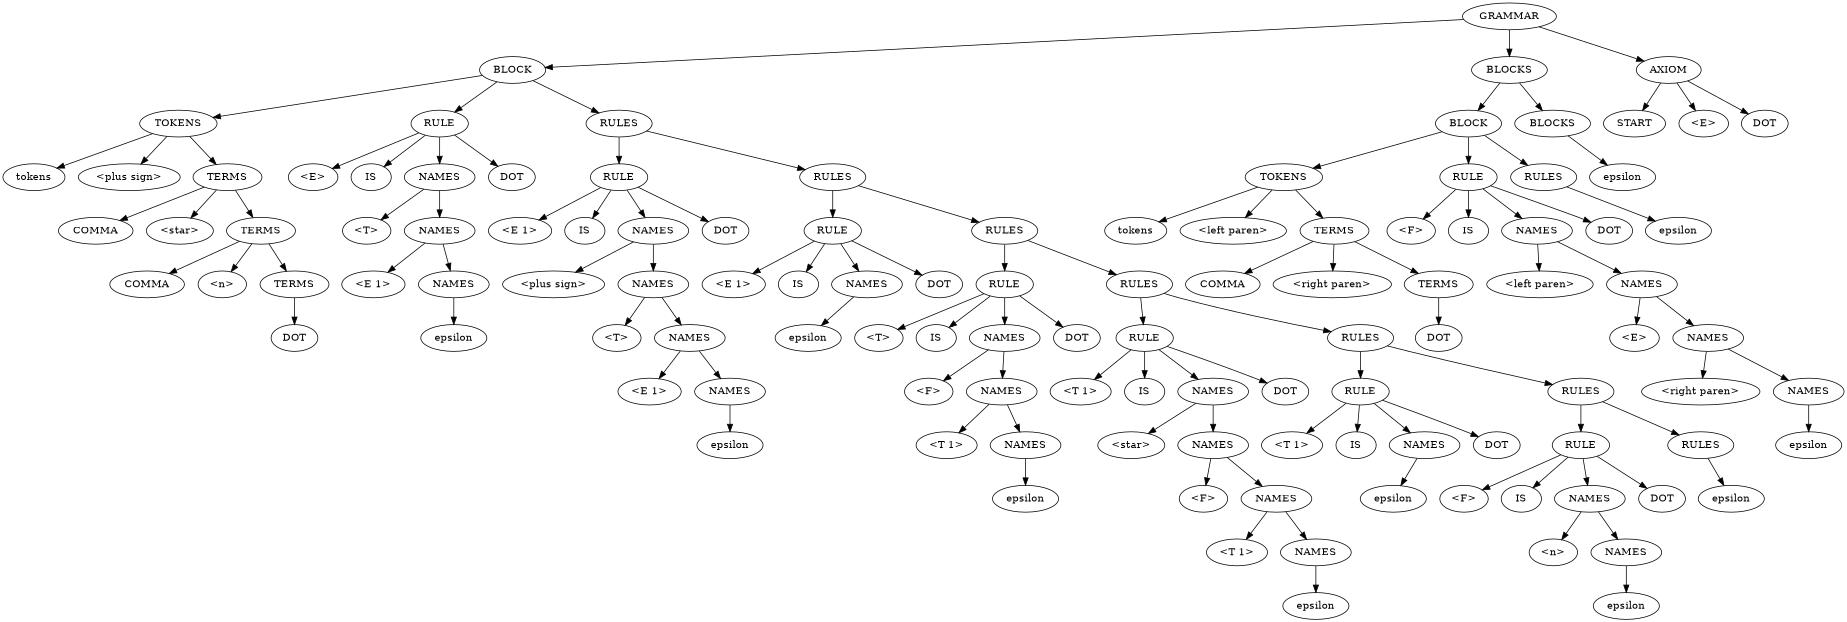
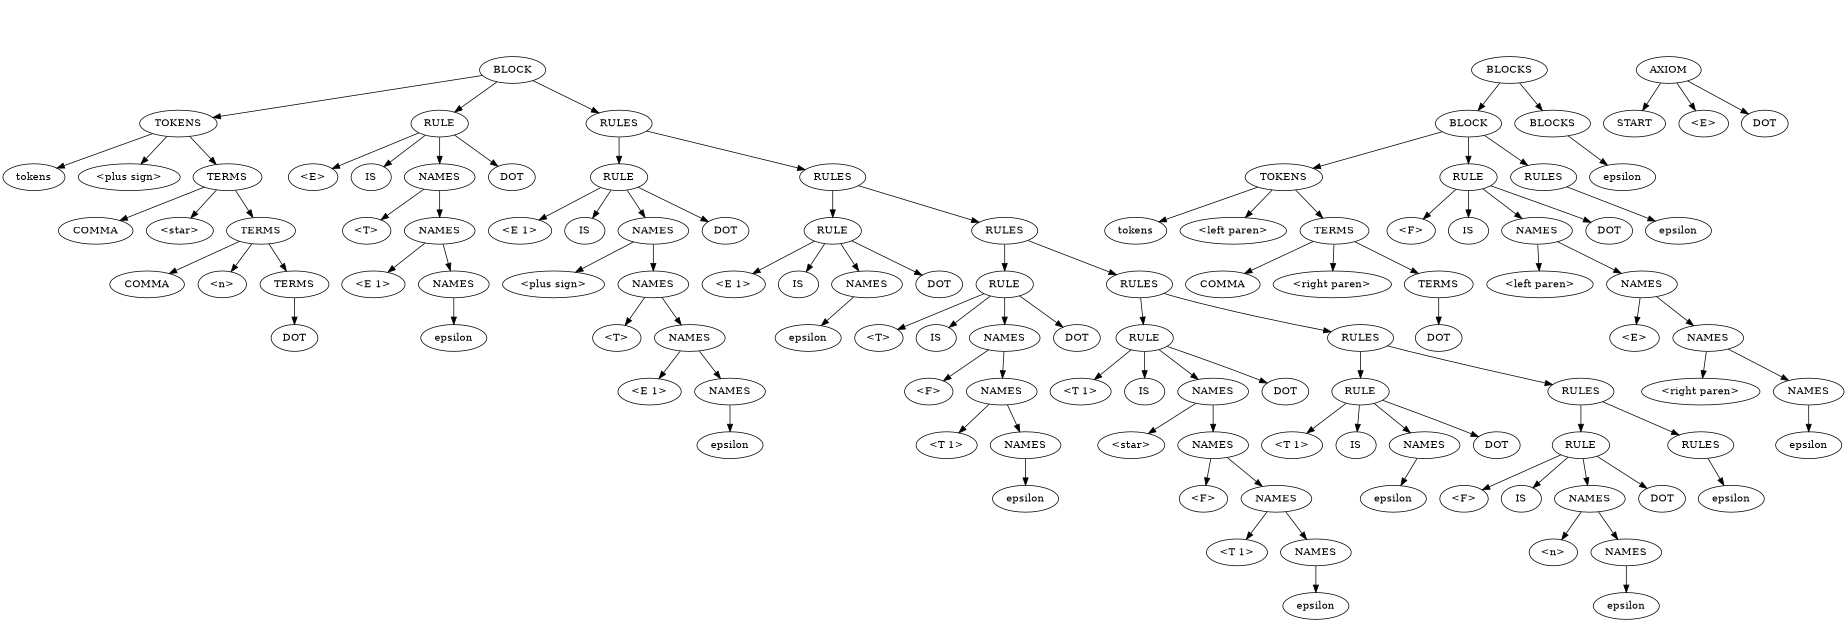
(1509, 16) -> none
